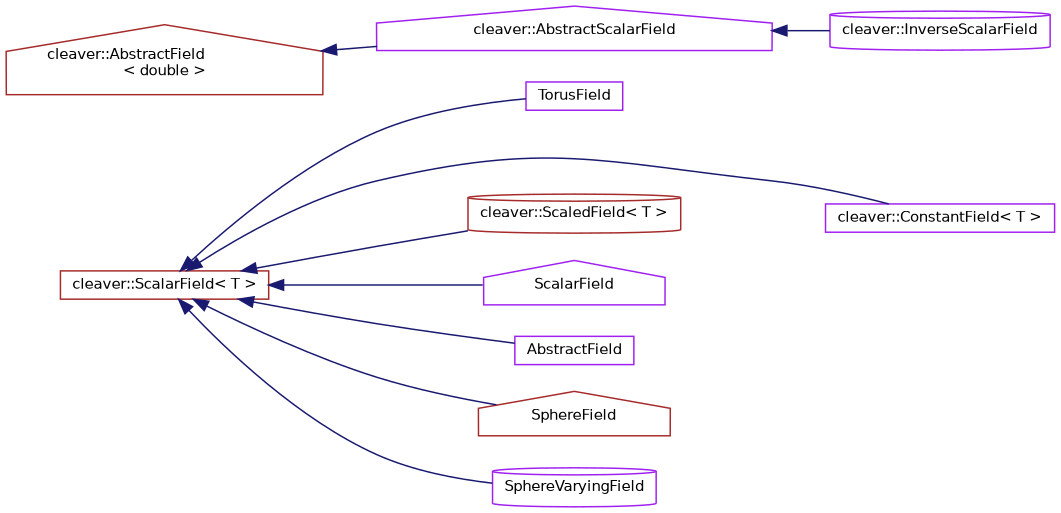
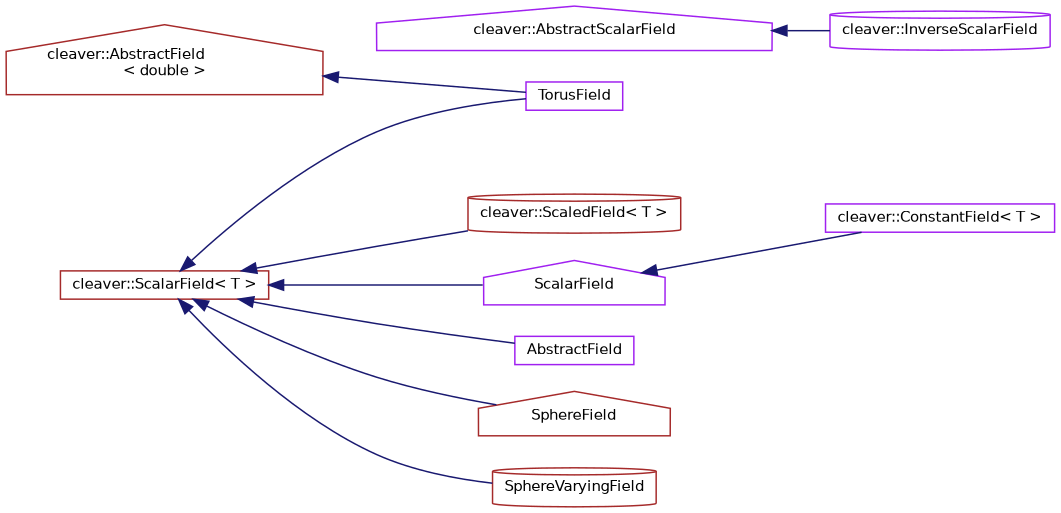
(357, 48) -> (432, 85)
(536, 158) -> (759, 251)
(574, 487) -> (574, 487)
